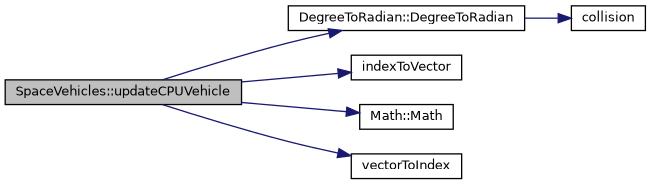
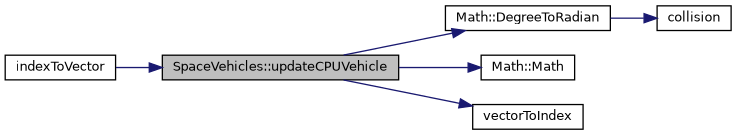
(406, 18) -> (528, 18)
(290, 78) -> (133, 68)
